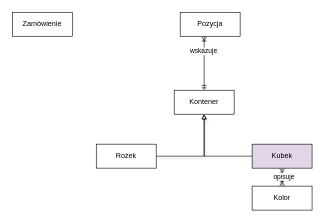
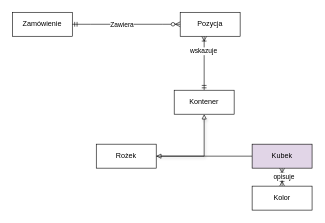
none -> (126, 24)
(206, 156) -> (206, 156)
